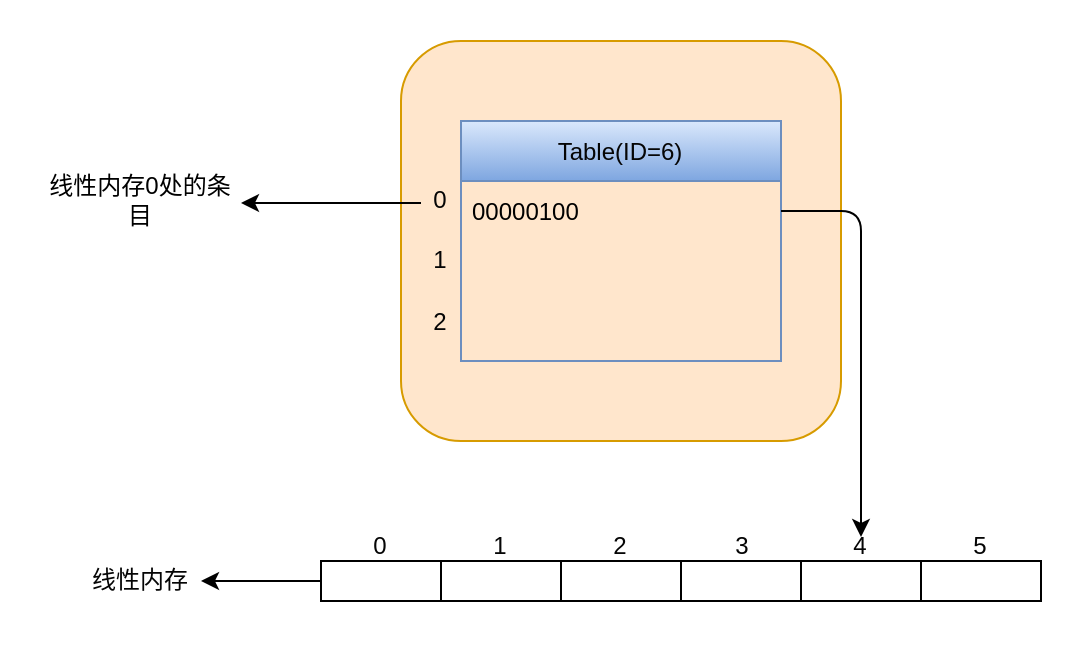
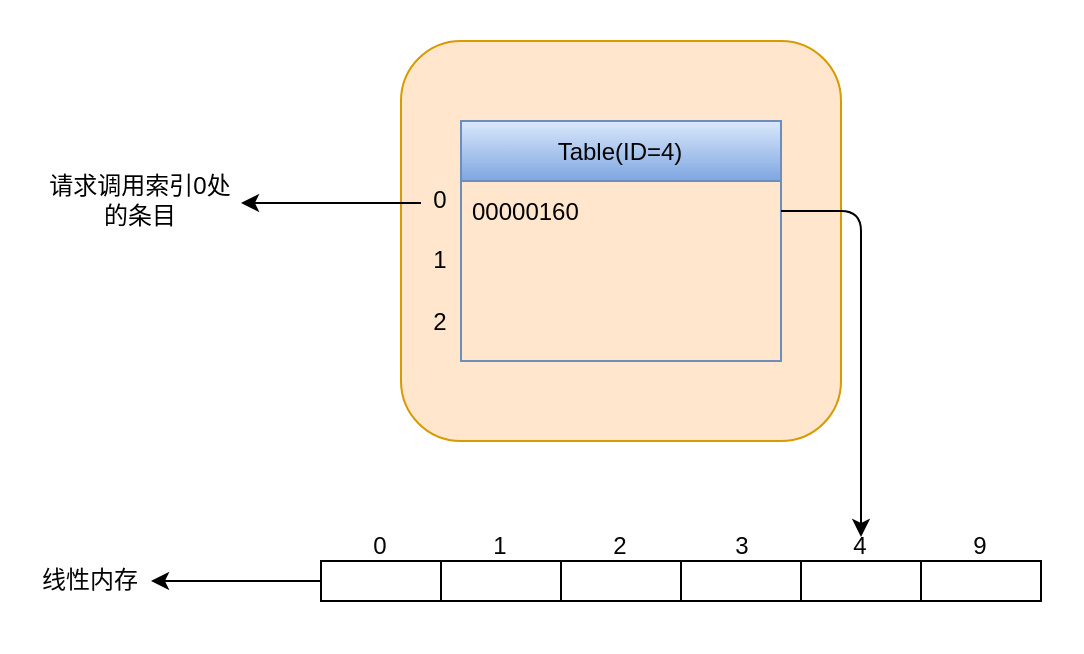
(620, 152) -> (620, 152)
(141, 201) -> (141, 201)
(526, 212) -> (526, 212)
(981, 547) -> (981, 547)
(141, 581) -> (91, 581)
